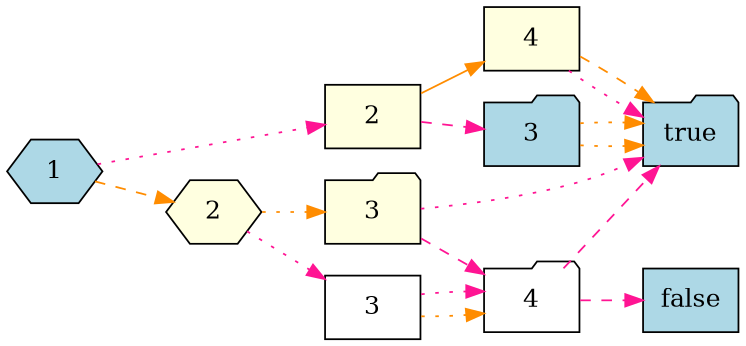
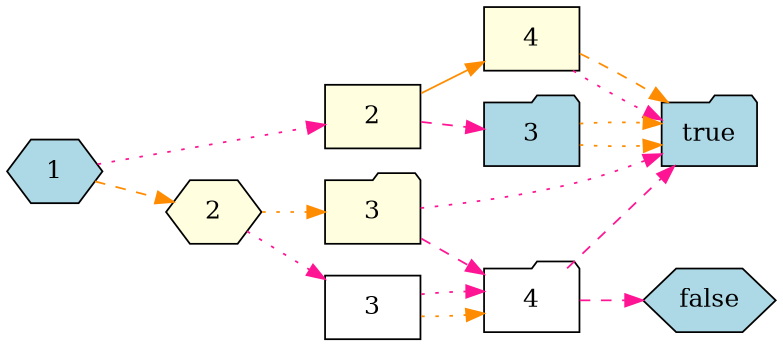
(691, 300) -> (709, 300)
